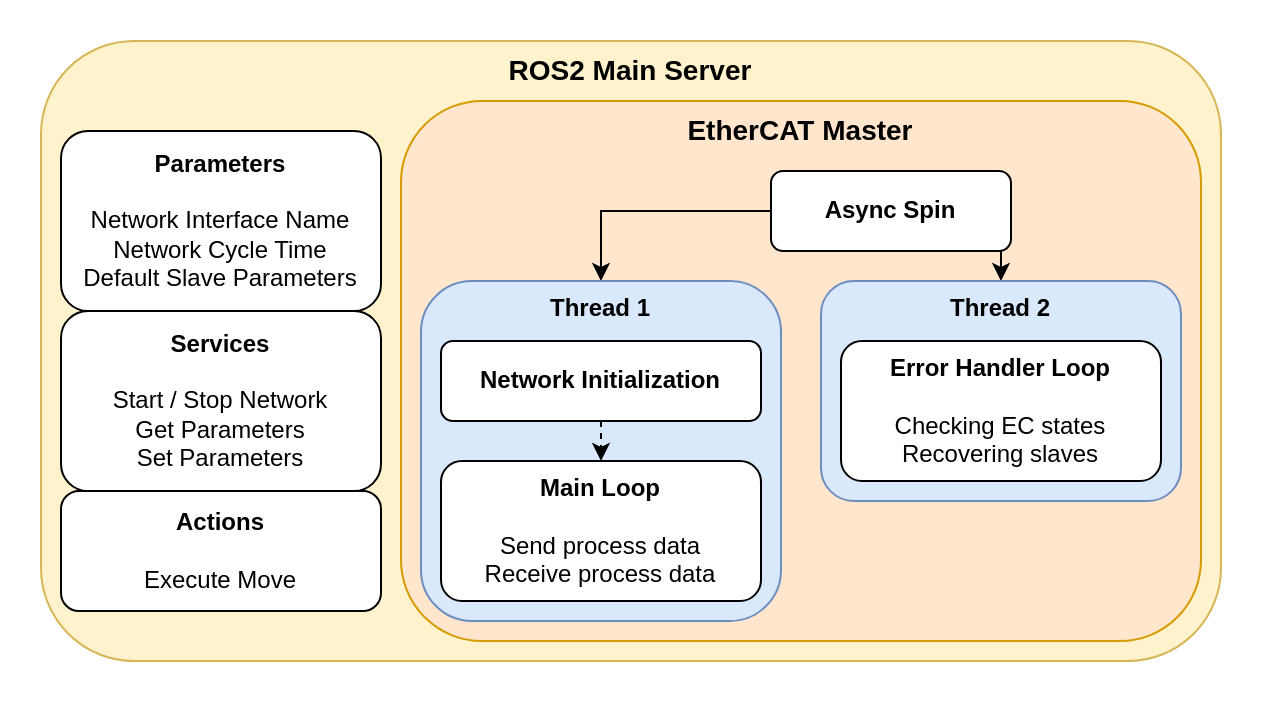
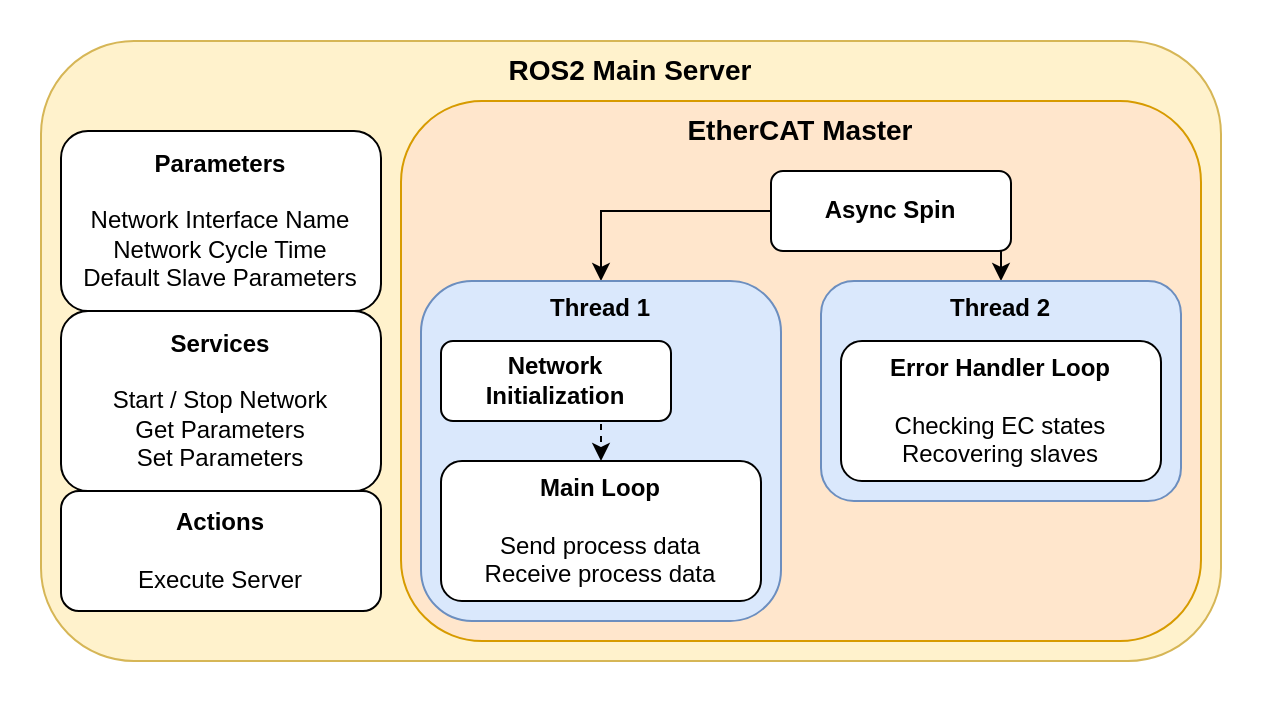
(601, 381) -> (556, 381)
(221, 551) -> (221, 551)
